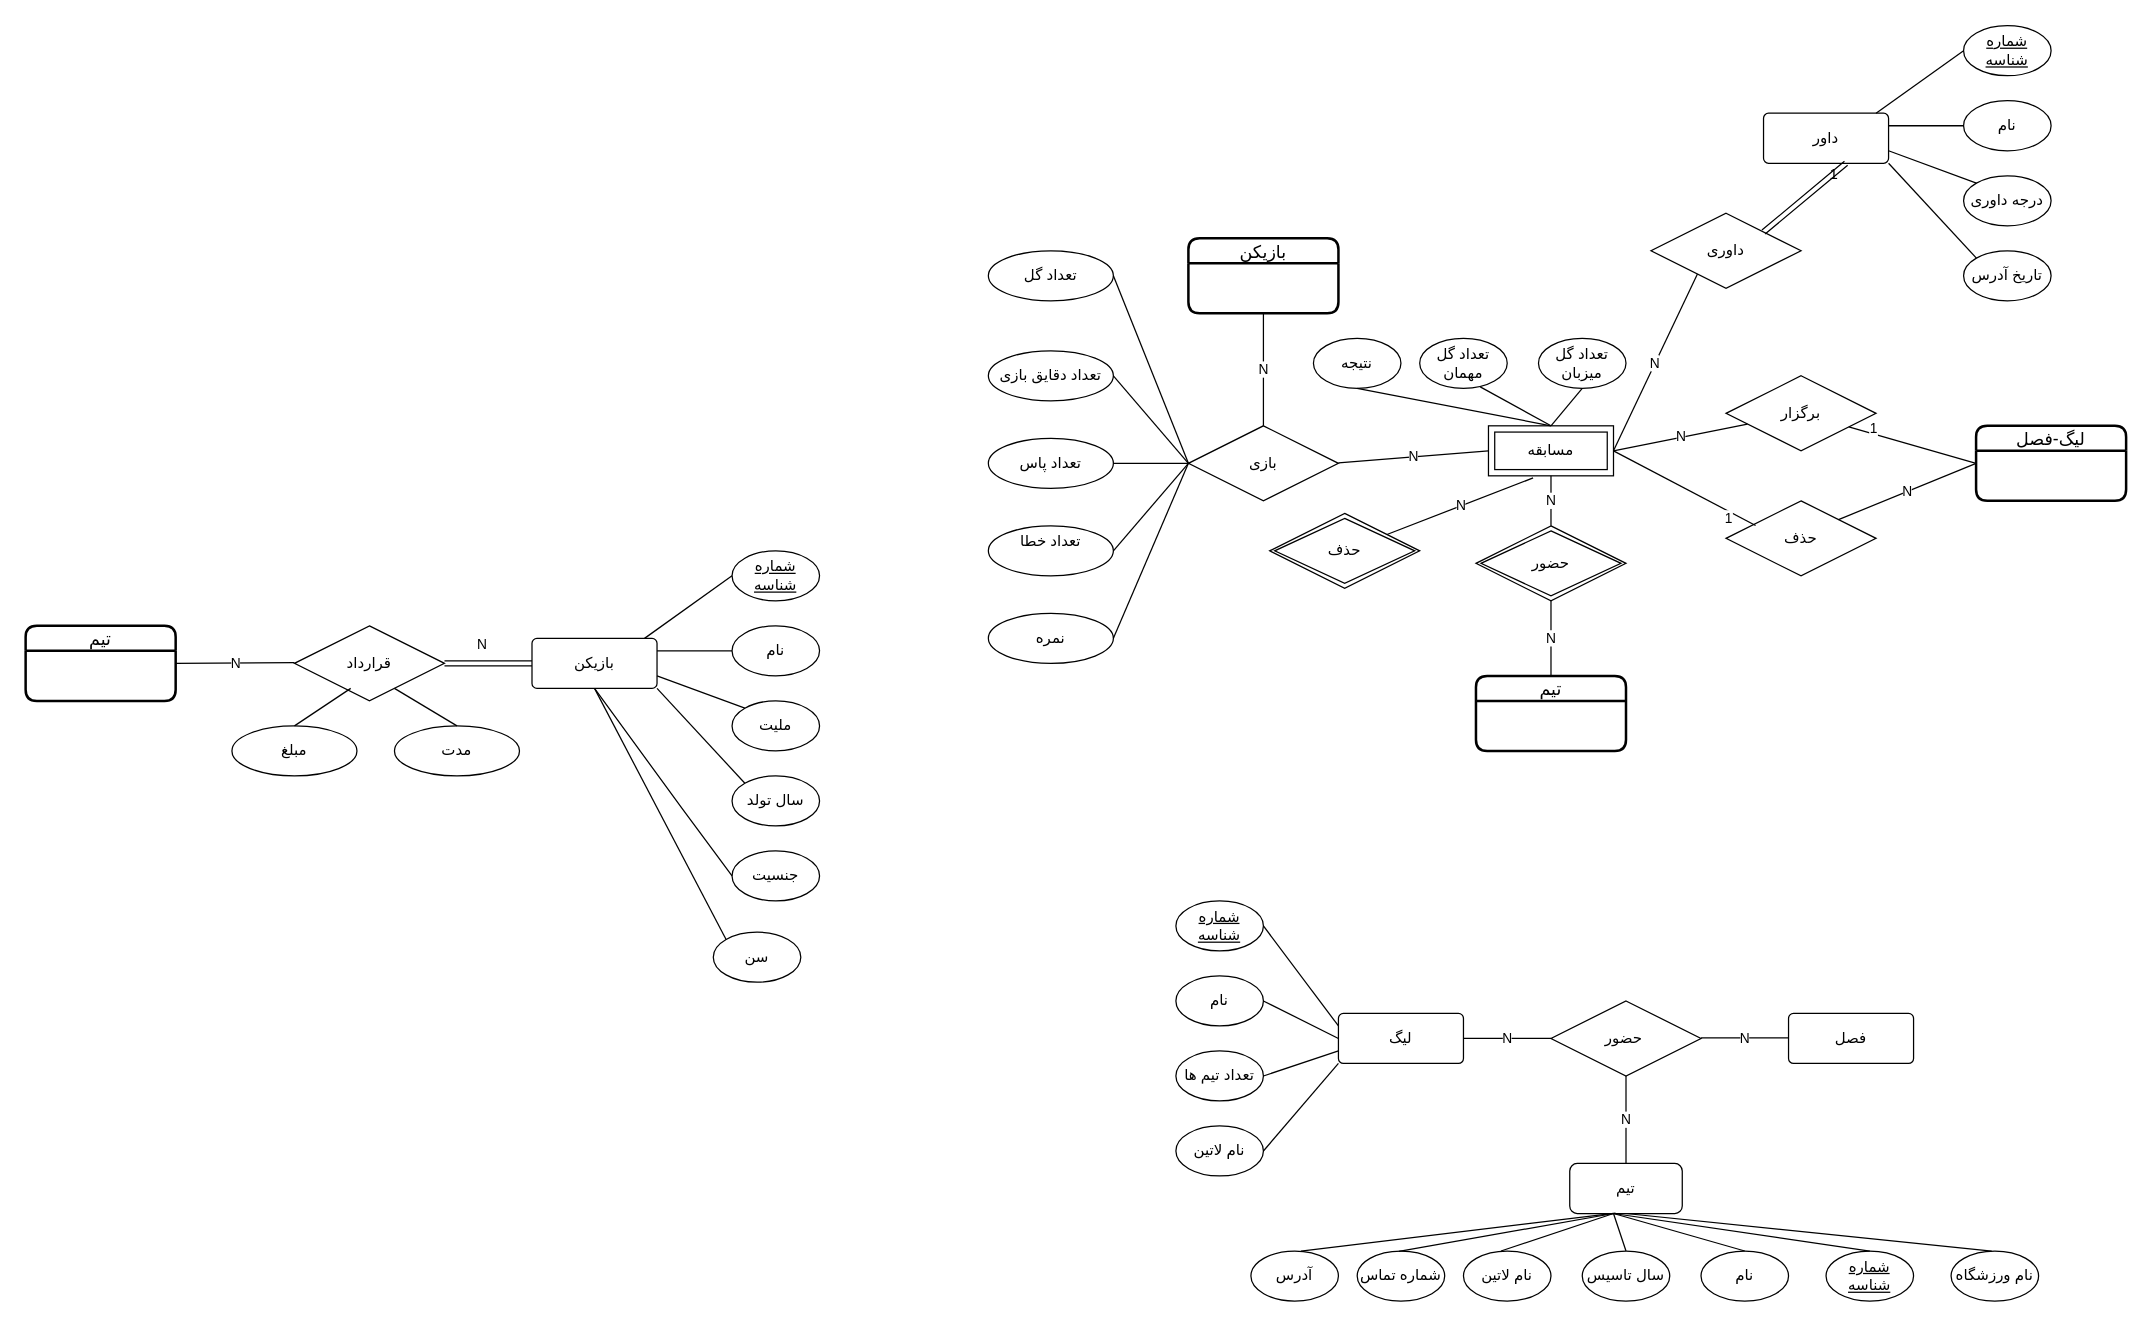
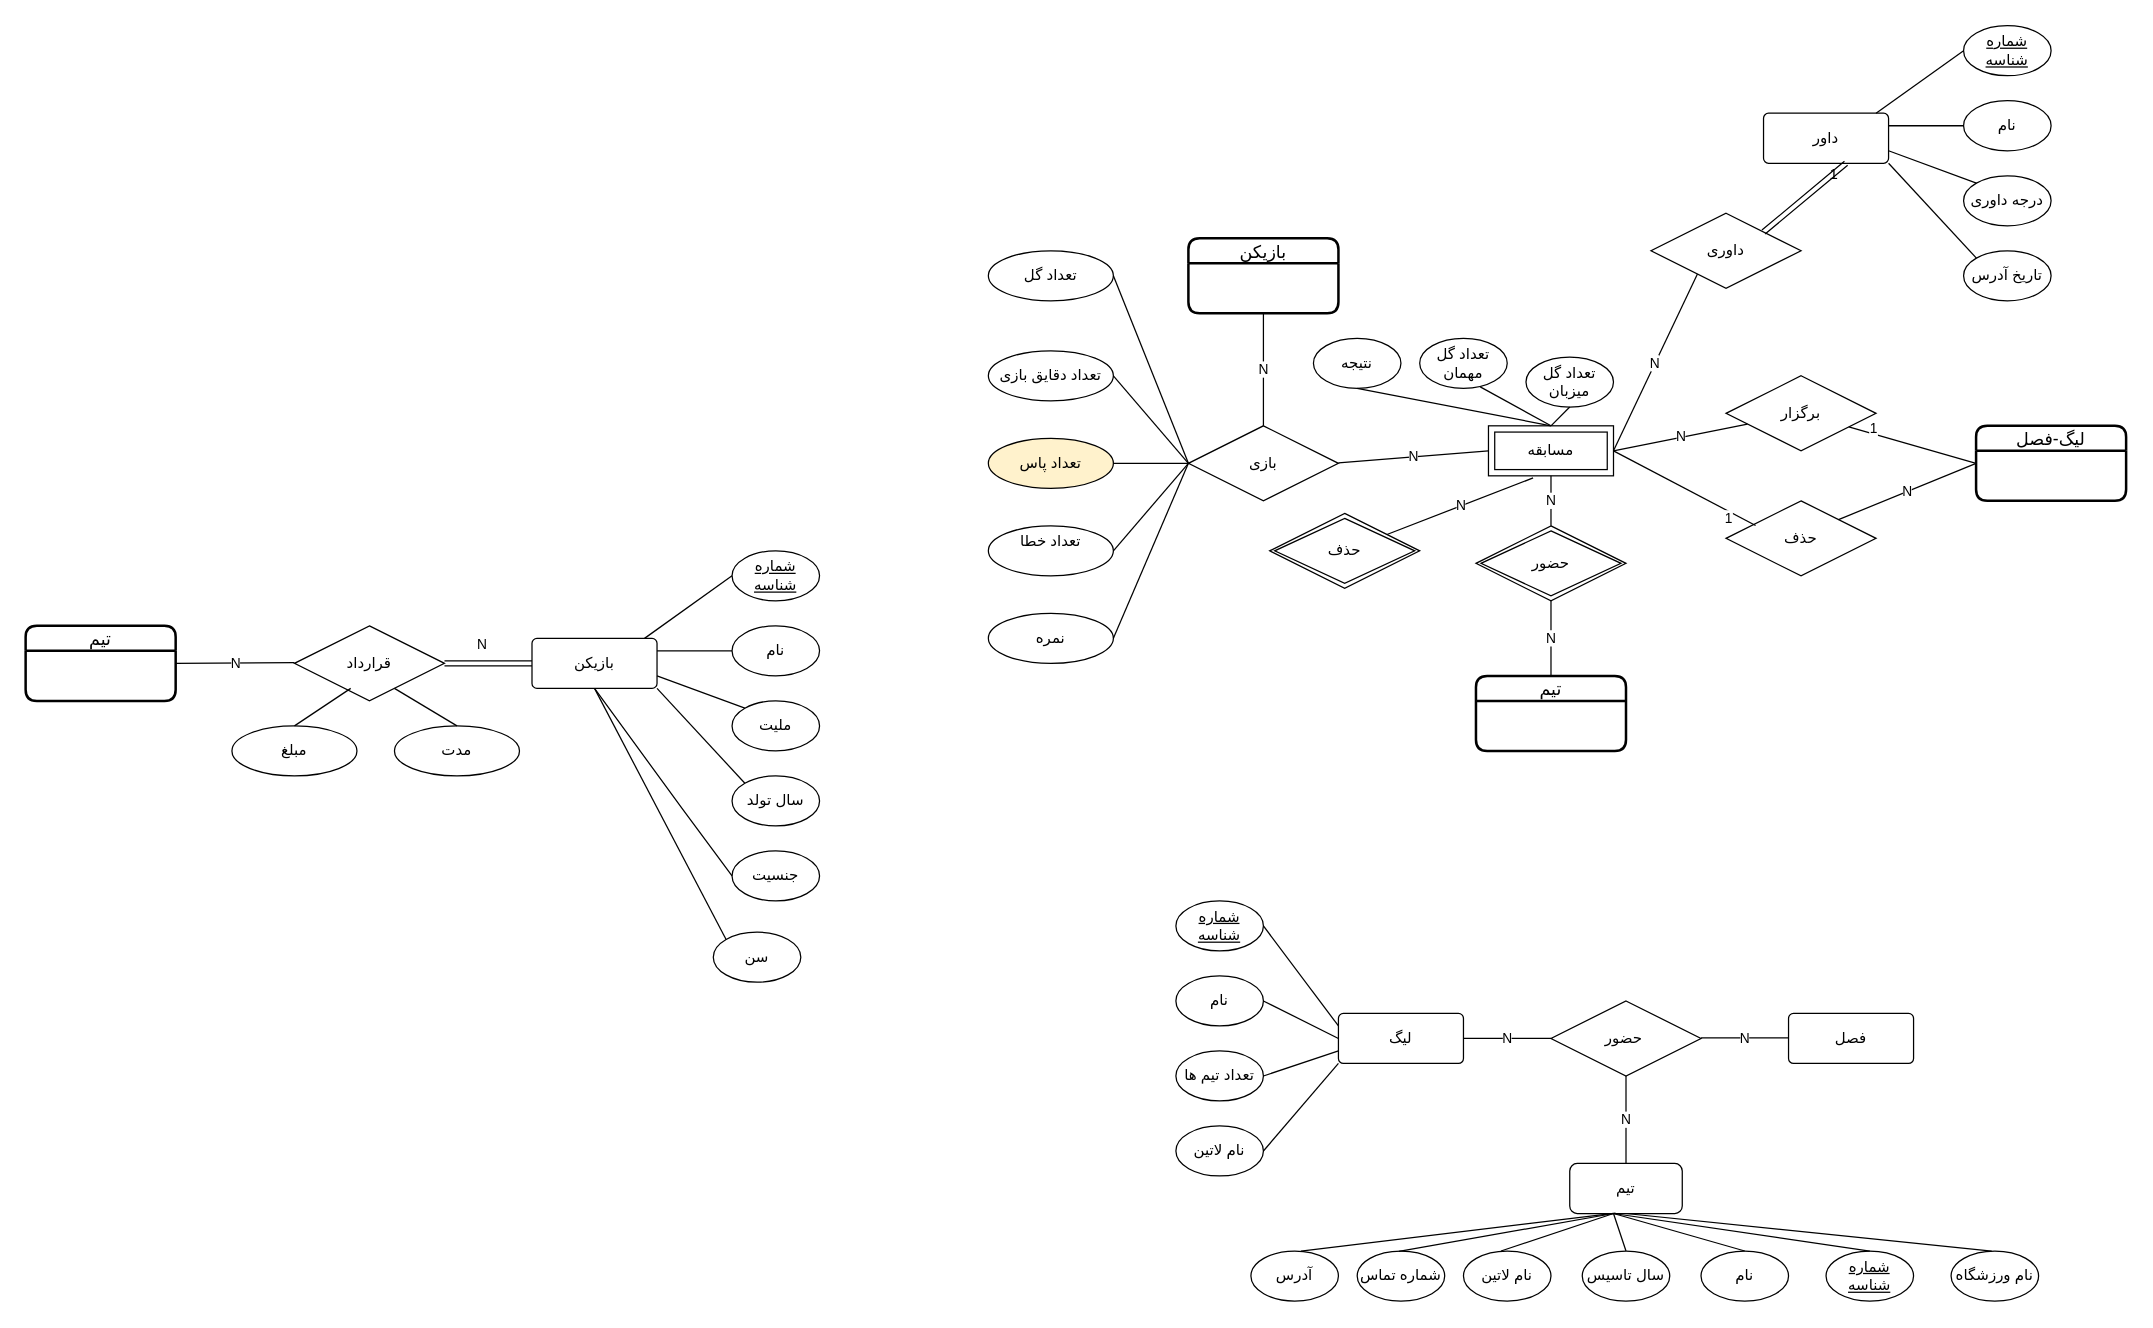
(1582, 363) -> (1569, 382)
(1051, 463) -> (1051, 463)
